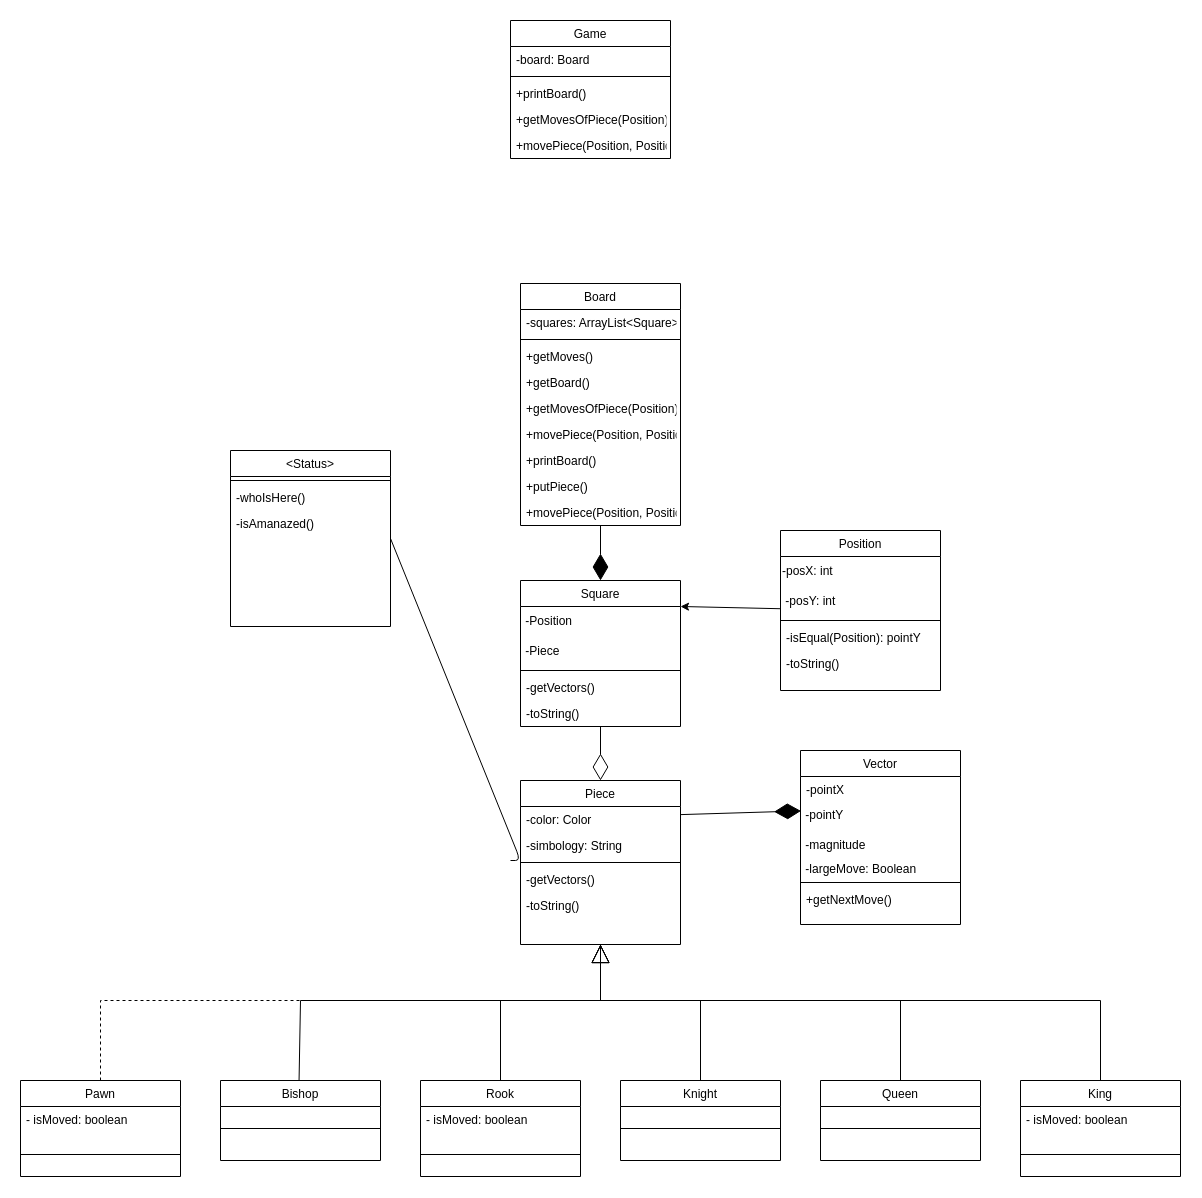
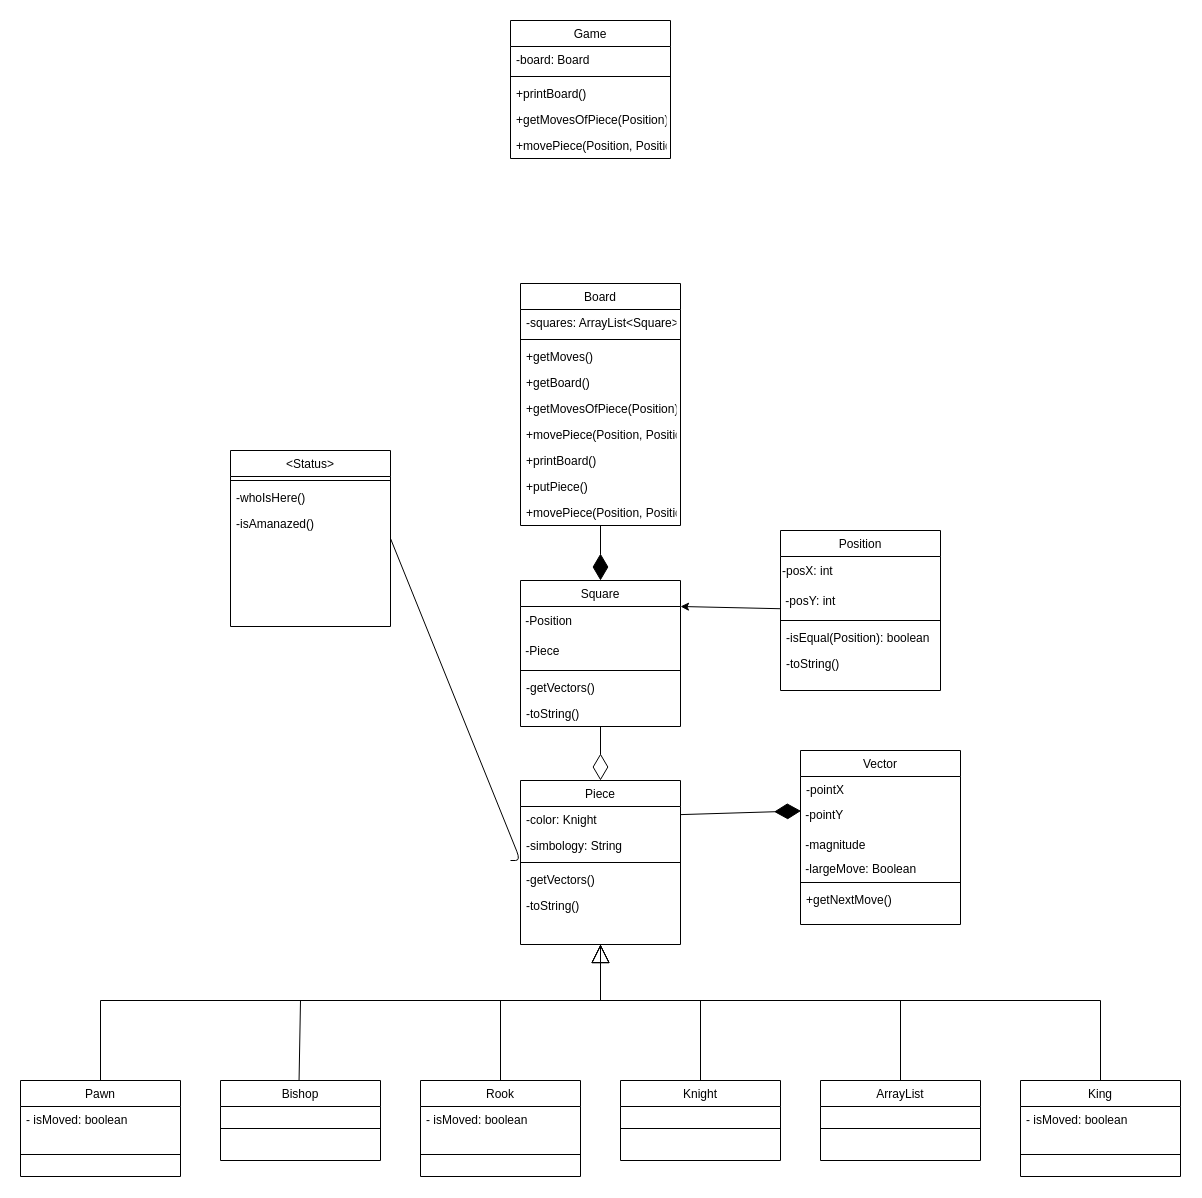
(862, 638) -> (866, 638)
(563, 820) -> (567, 820)
(161, 1001) -> (161, 1001)
(900, 1094) -> (900, 1094)
